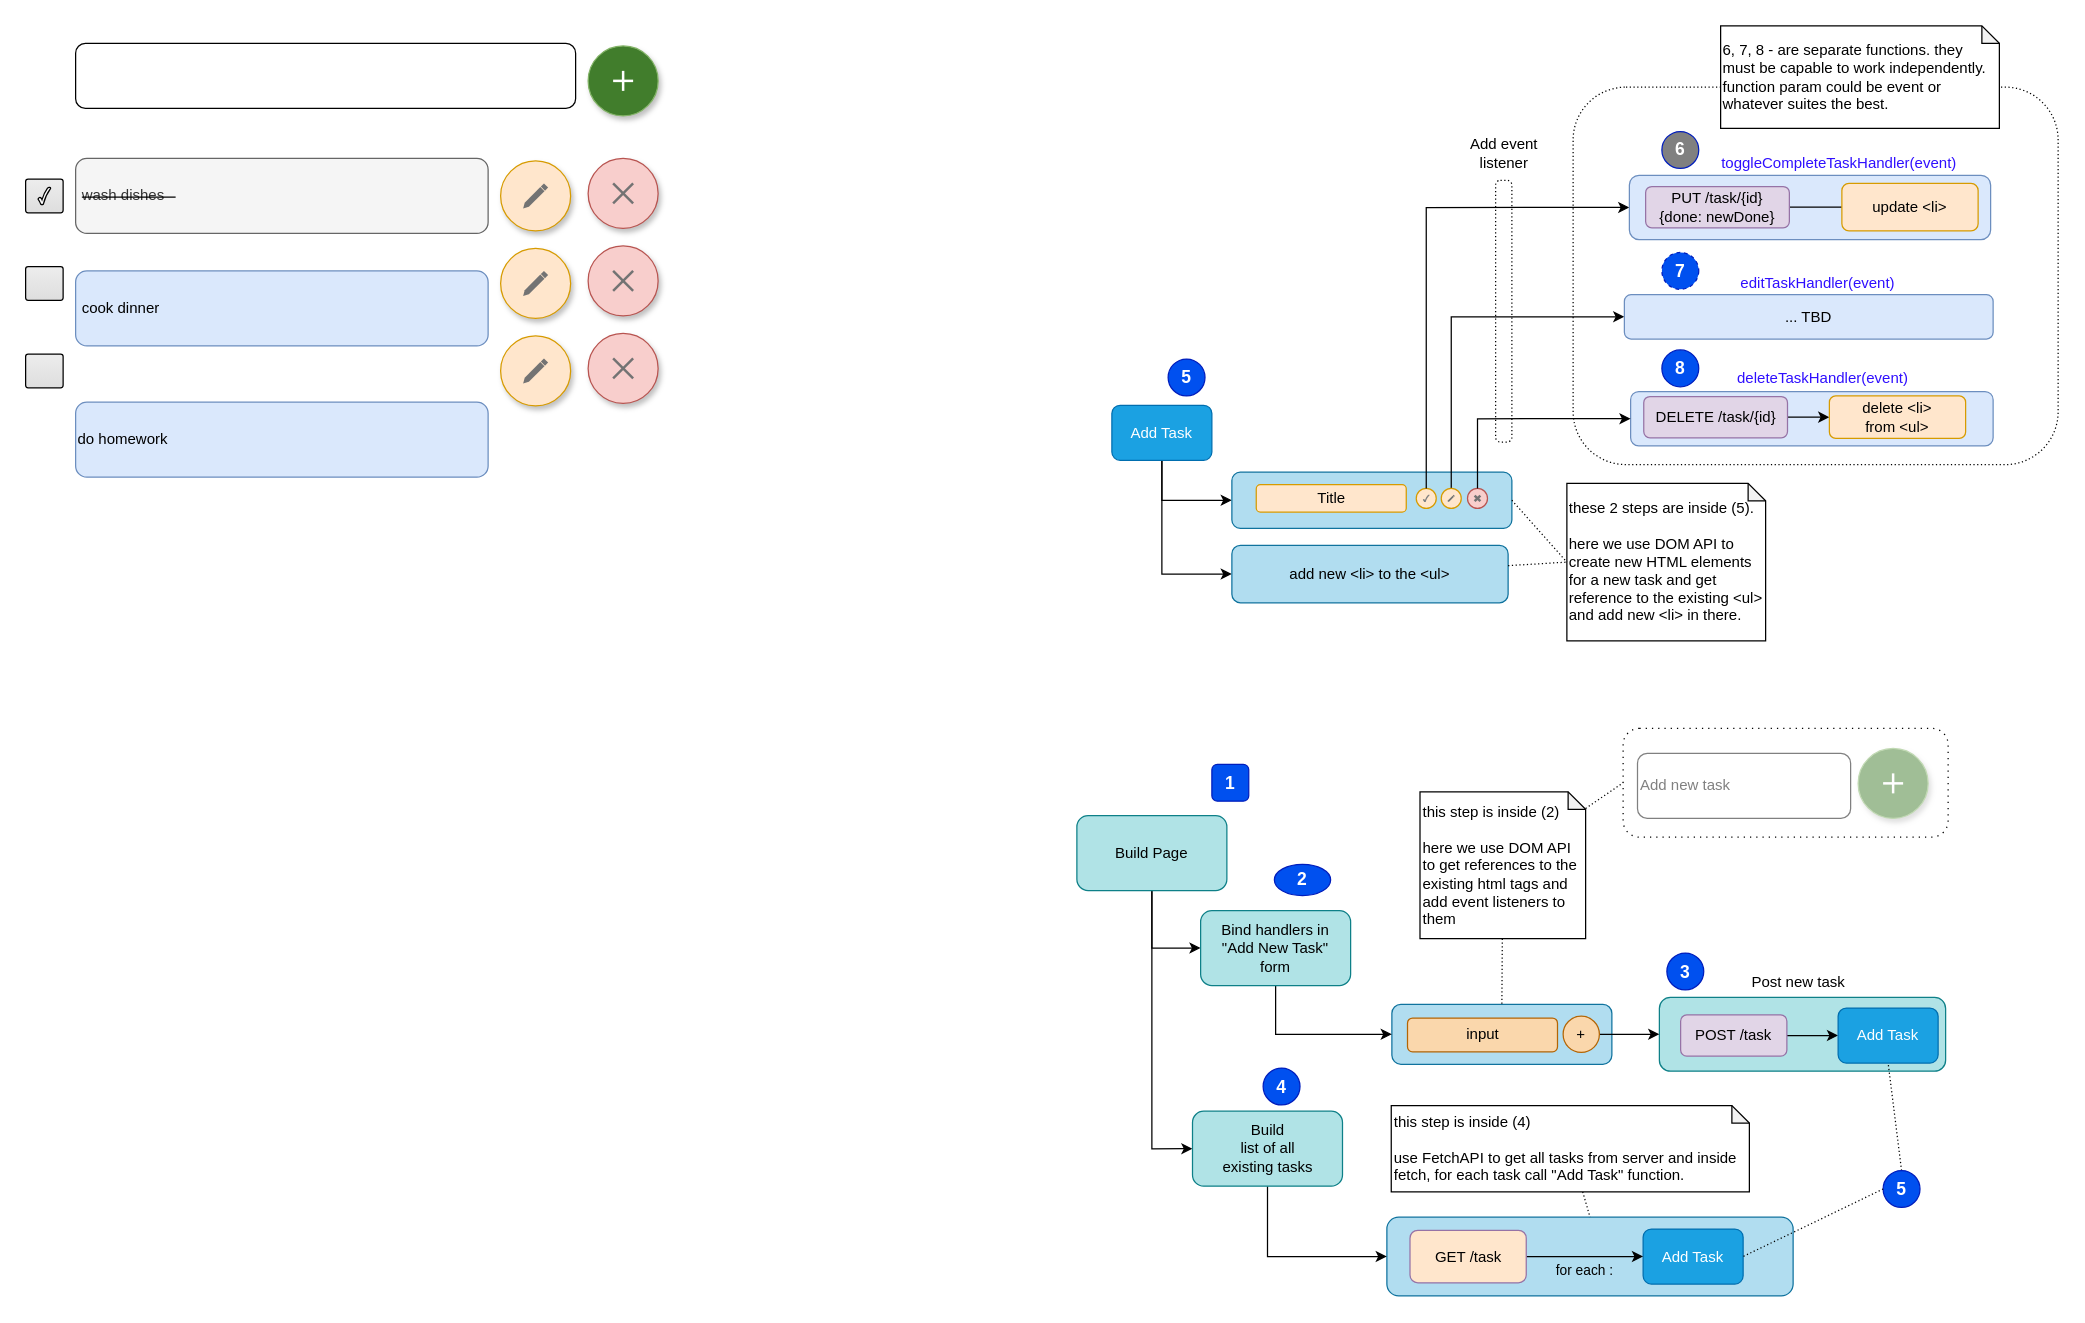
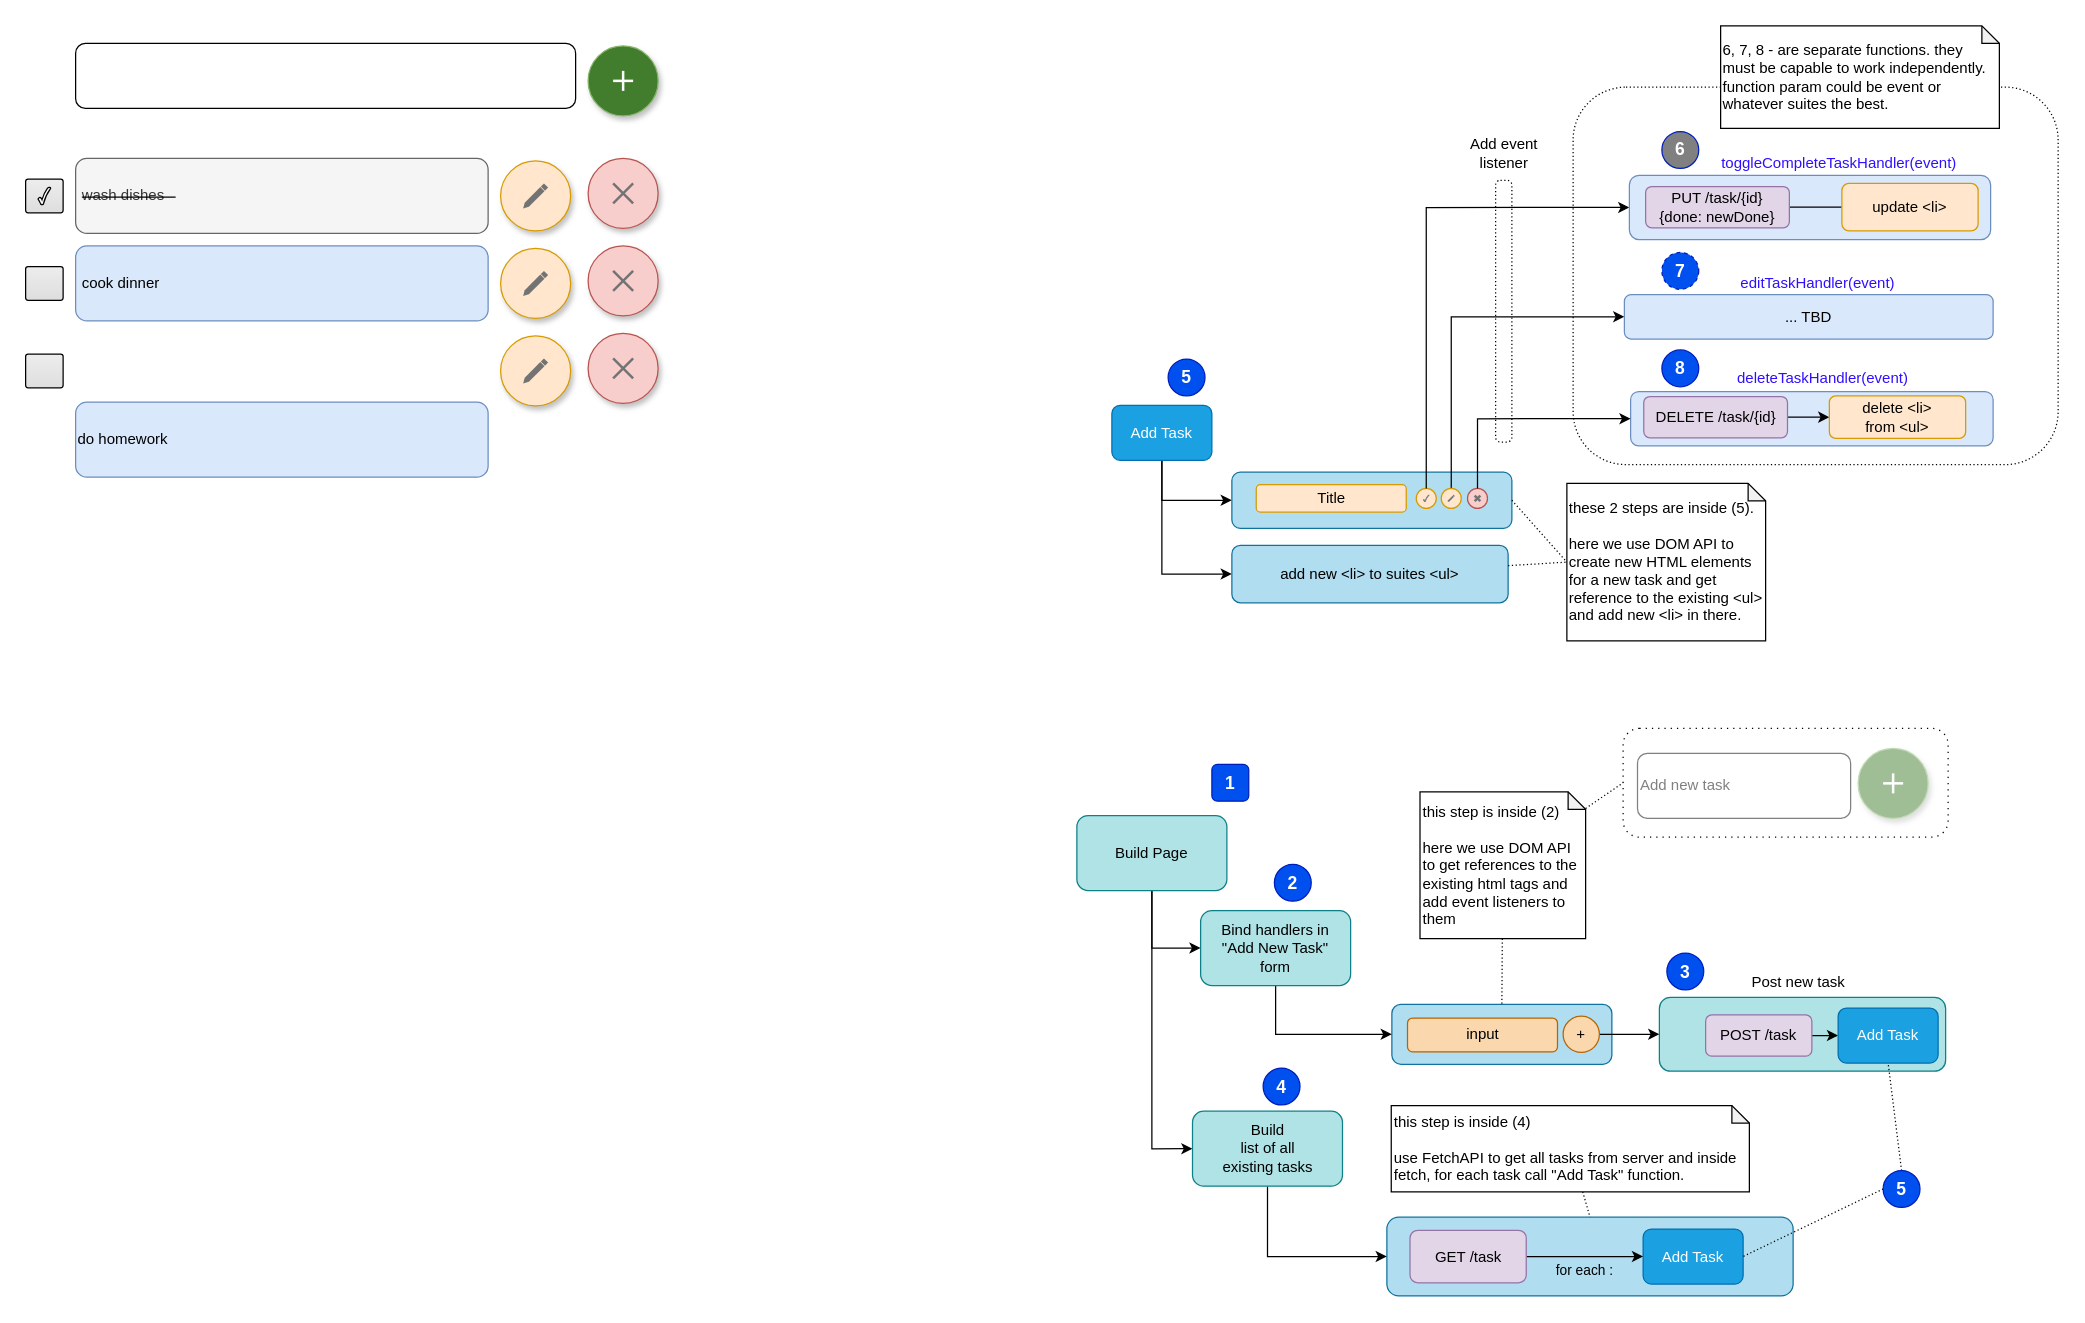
(282, 308) -> (282, 283)
(1370, 574) -> (1370, 574)
(1303, 880) -> (1293, 883)
(1734, 1035) -> (1759, 1035)
(1468, 1256) -> (1468, 1256)
